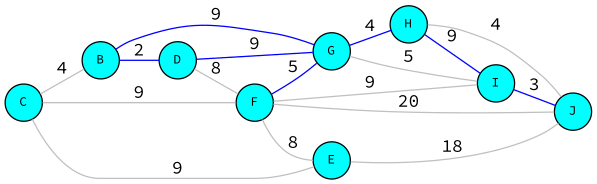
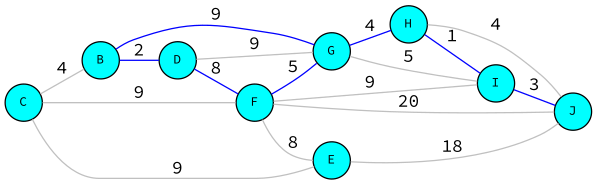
(452, 37) -> (452, 37)
(255, 56) -> (255, 56)
(216, 81) -> (216, 81)
